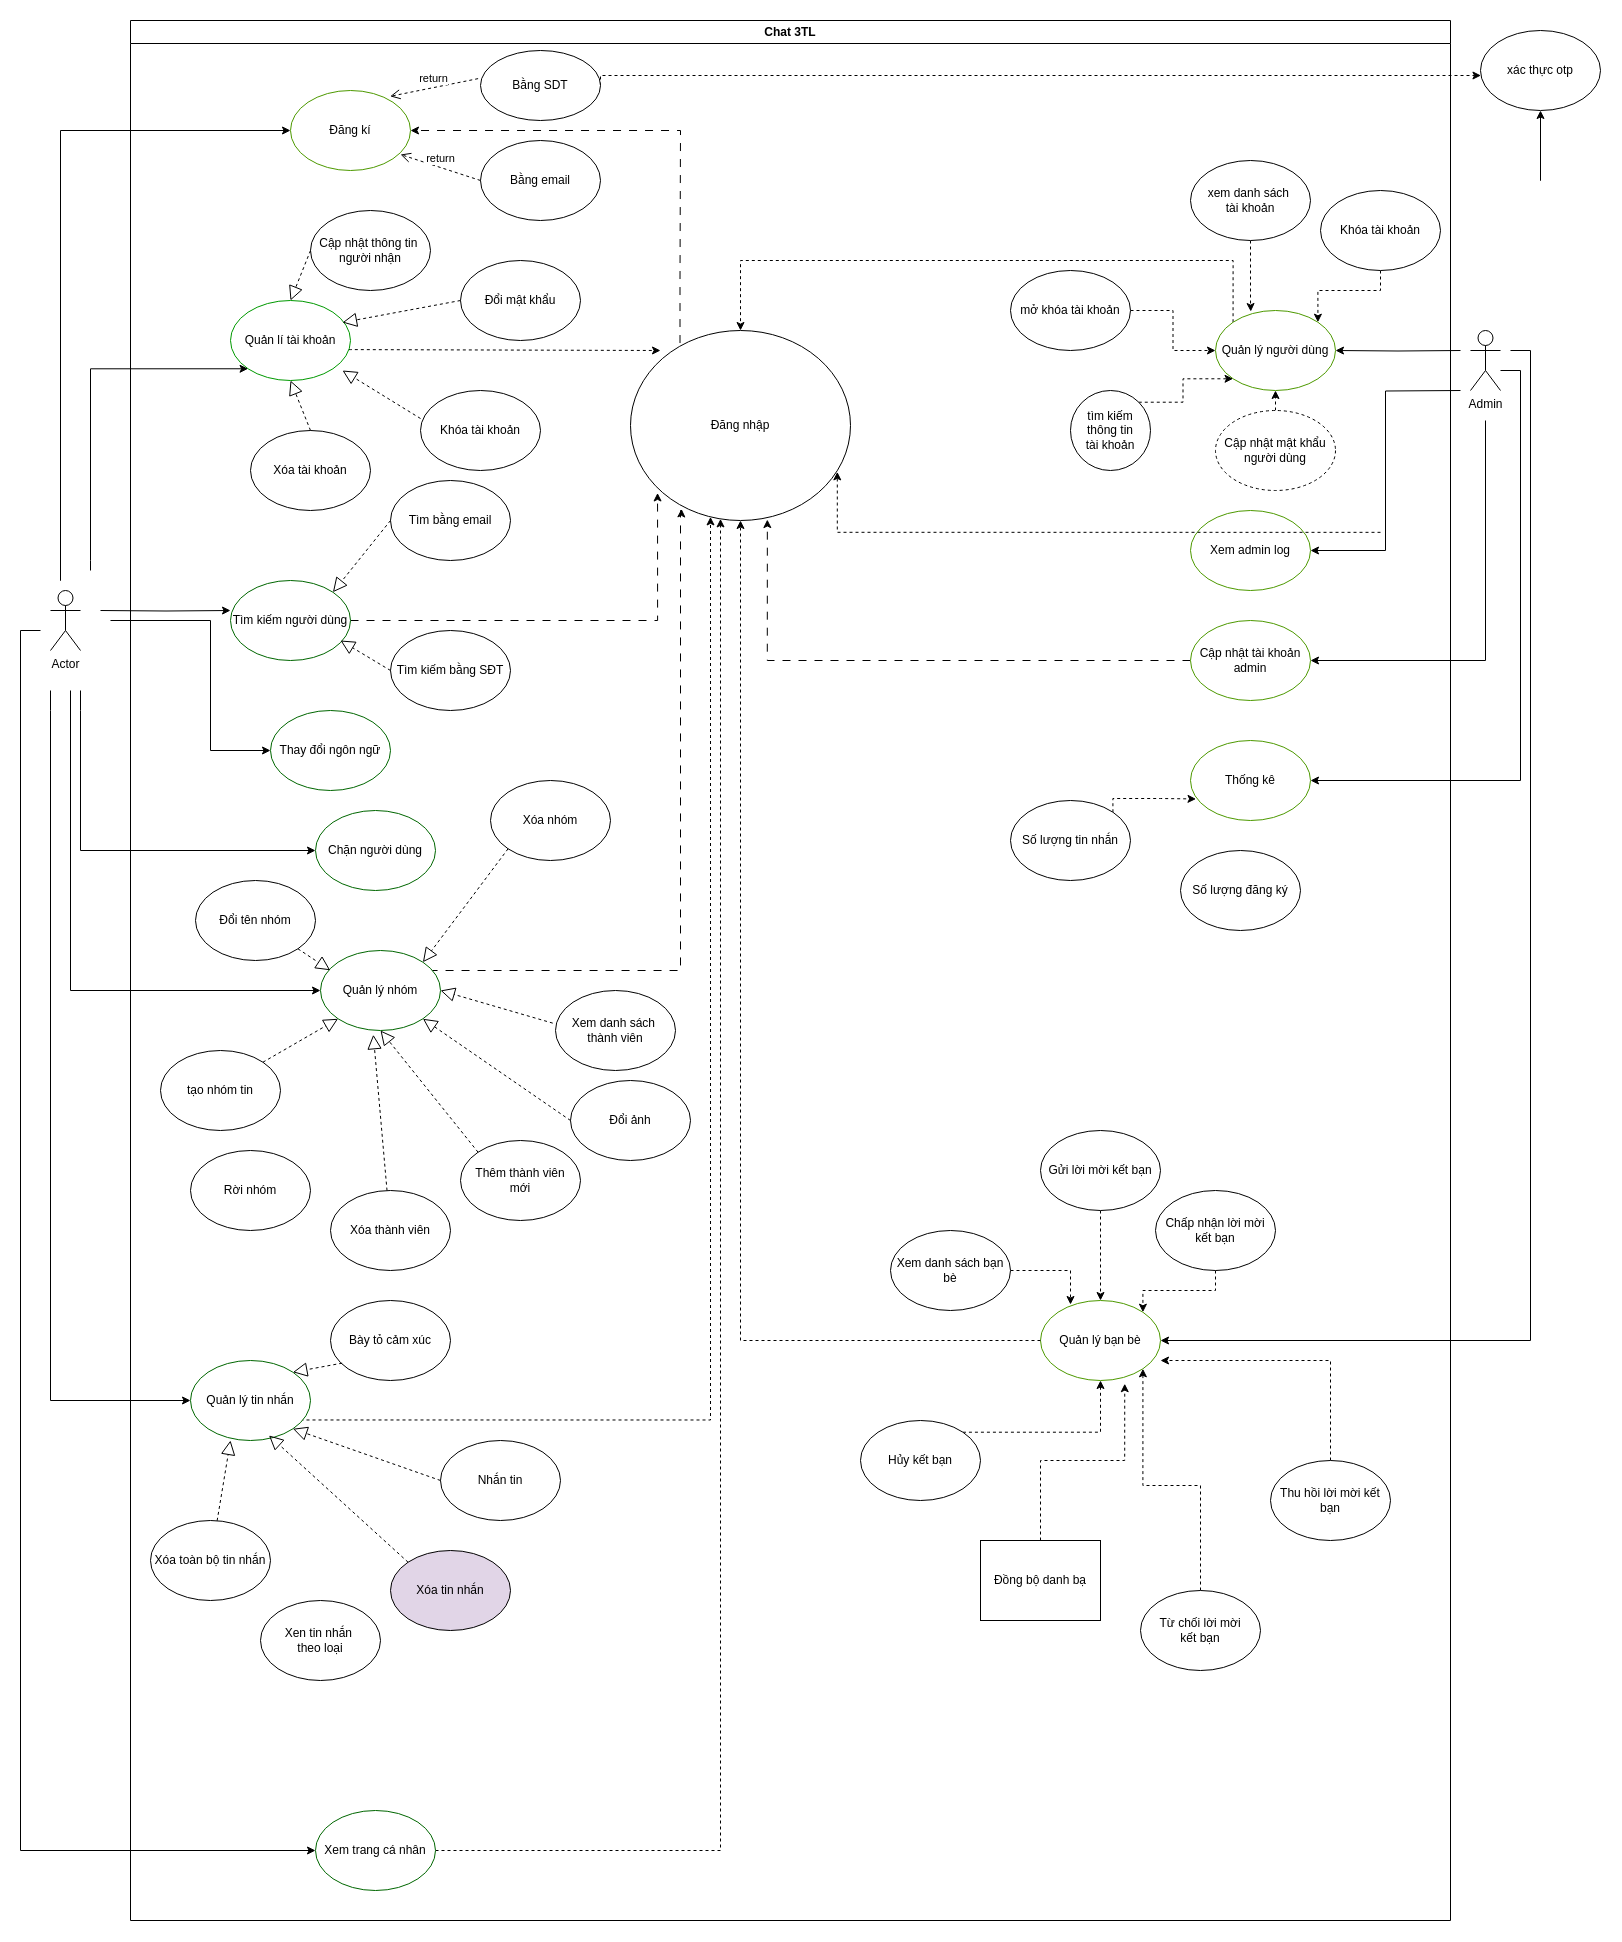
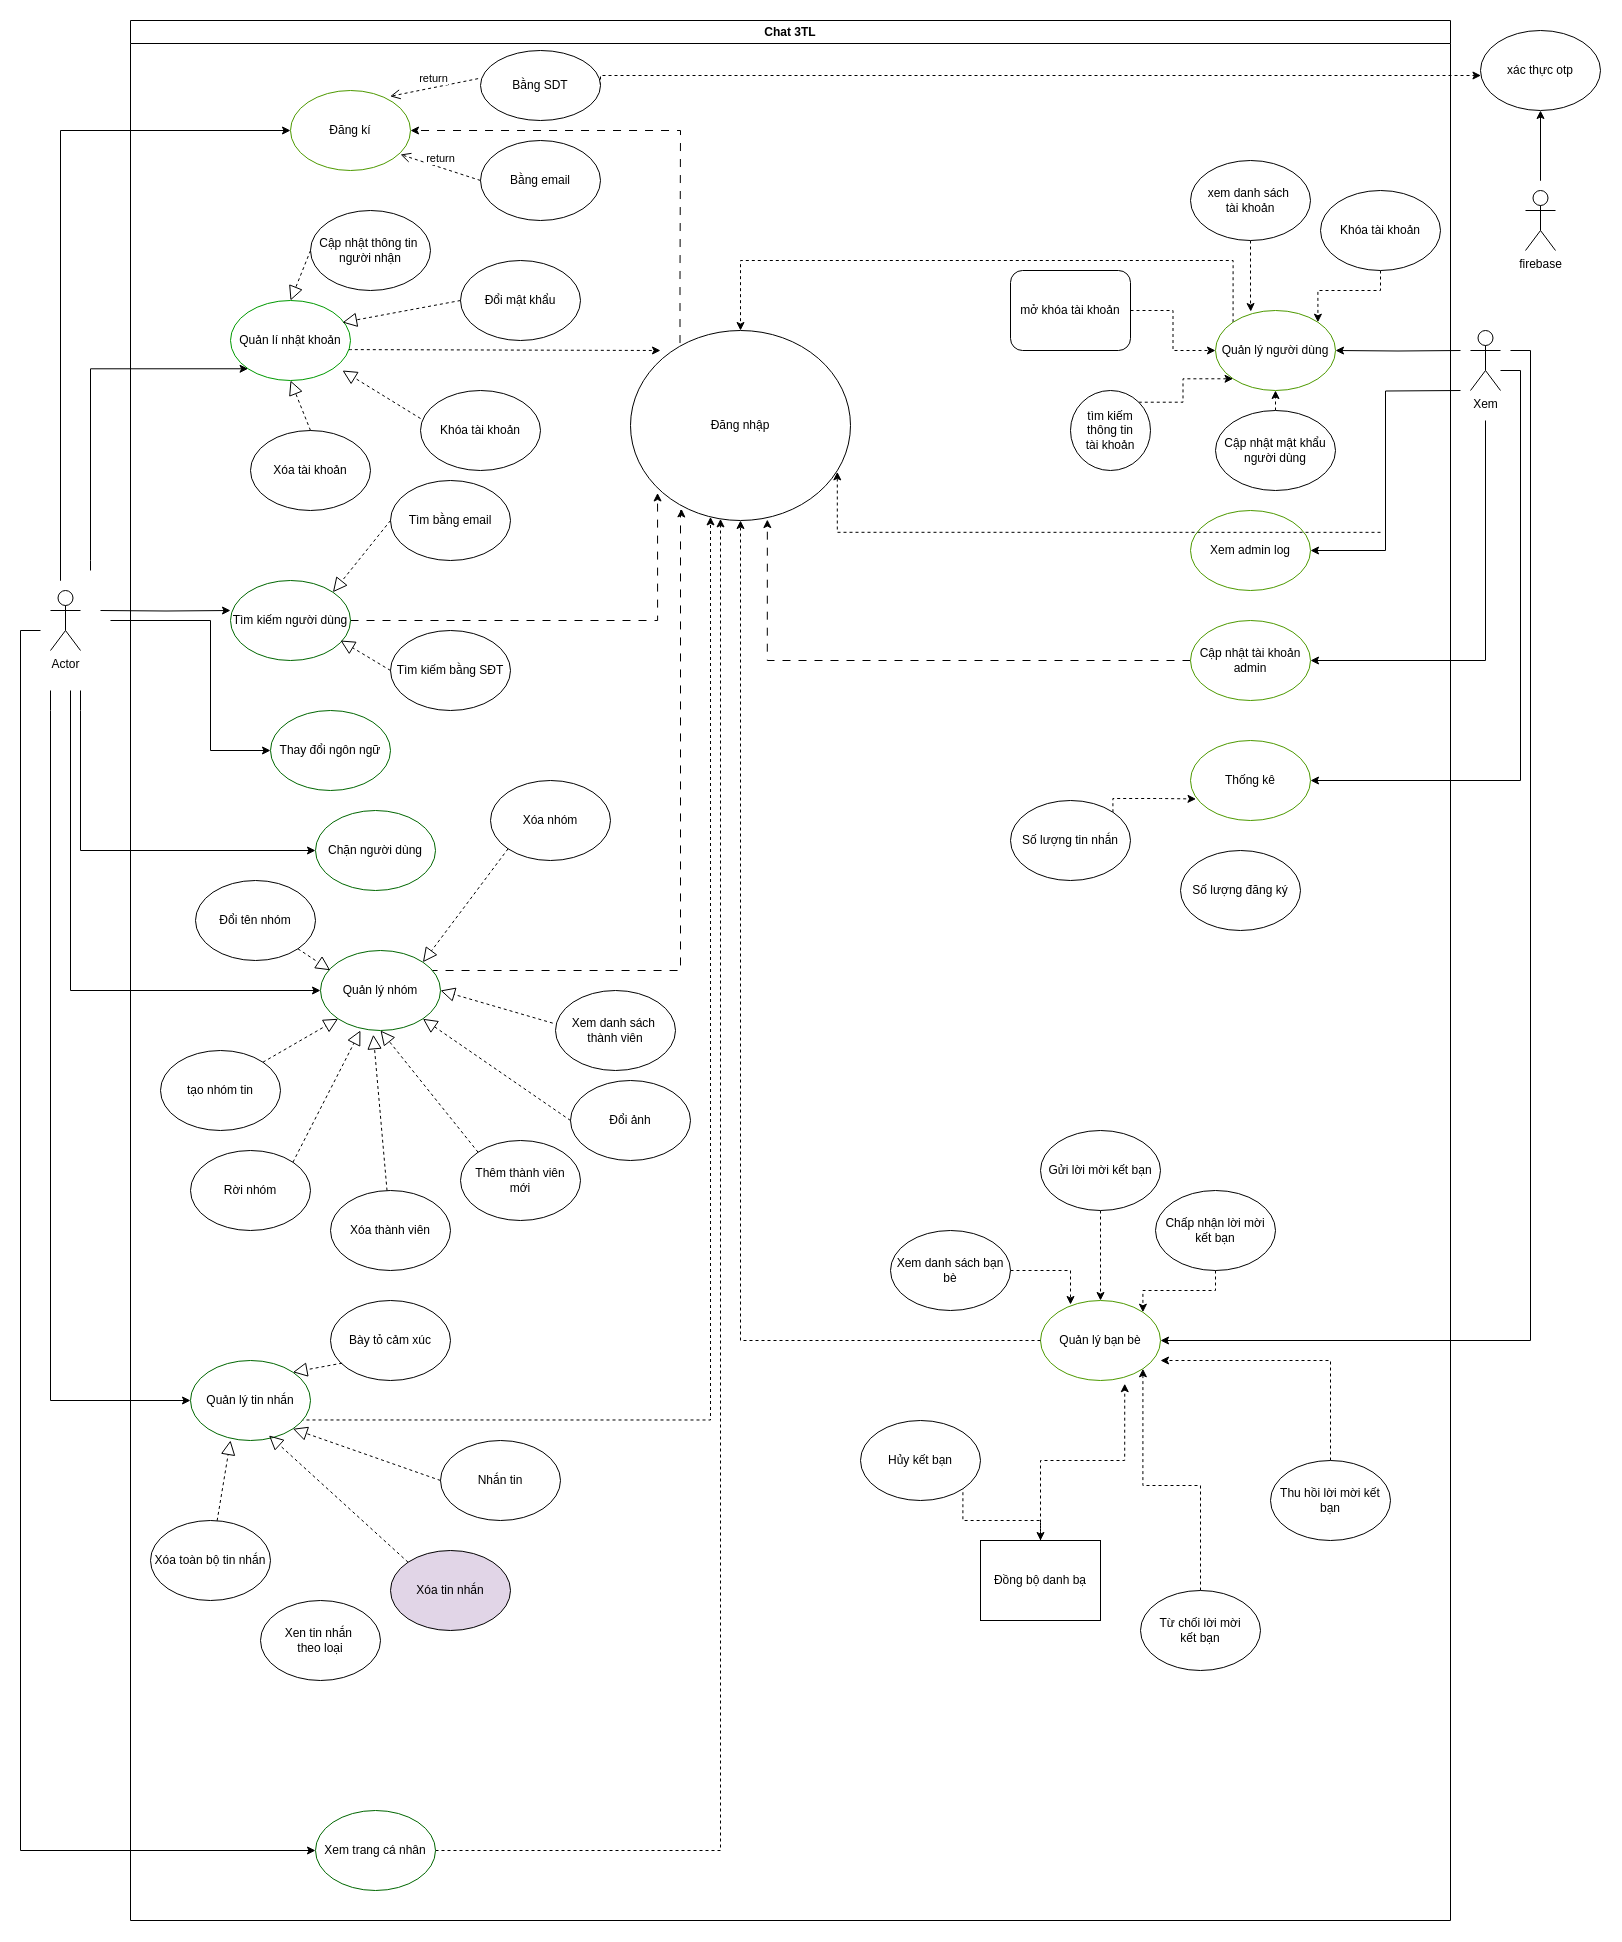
none -> (1541, 221)
(1071, 311) -> (1071, 311)
(291, 341) -> (291, 341)
(1486, 405) -> (1486, 405)
(1276, 451) -> (1276, 451)
none -> (323, 1103)
(1054, 1432) -> (986, 1521)
